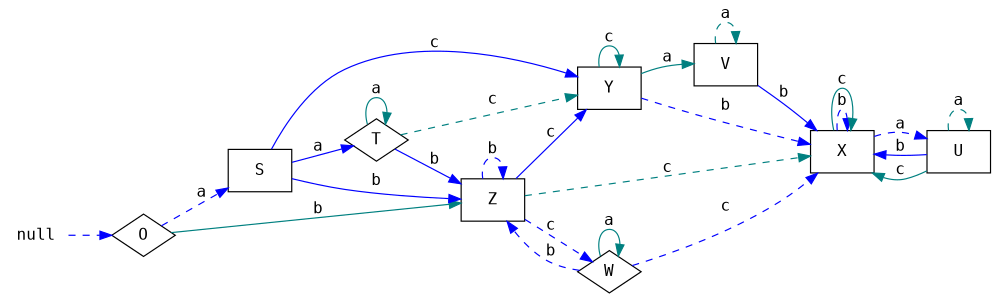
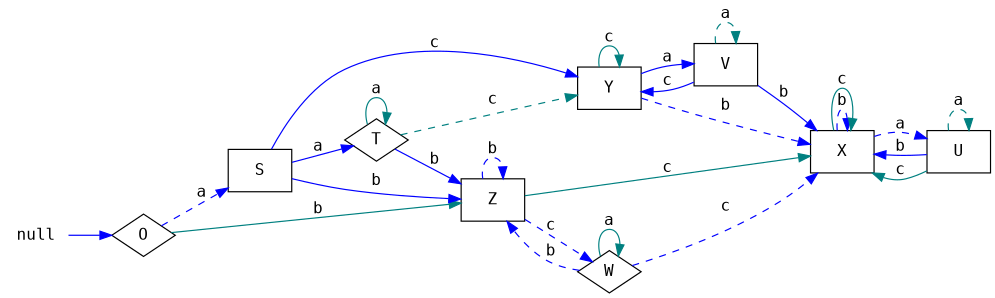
(661, 67) -> (661, 67)
(547, 148) -> (674, 89)
(662, 177) -> (662, 177)
(84, 235) -> (84, 235)
